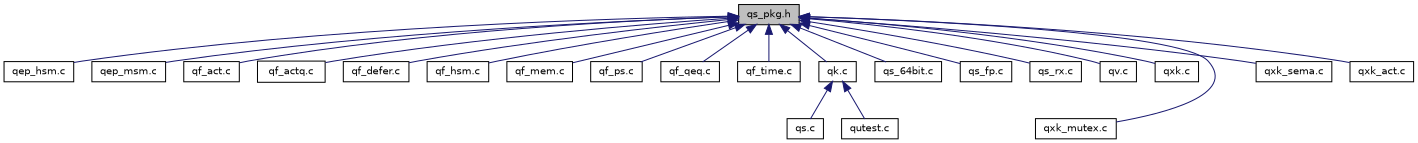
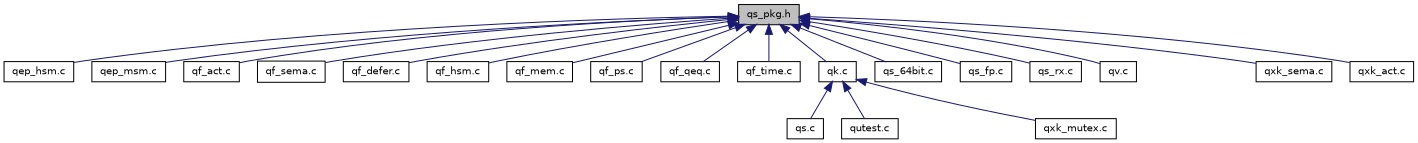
(1076, 33) -> (950, 103)
(291, 72) -> (291, 72)
(1177, 72) -> none
